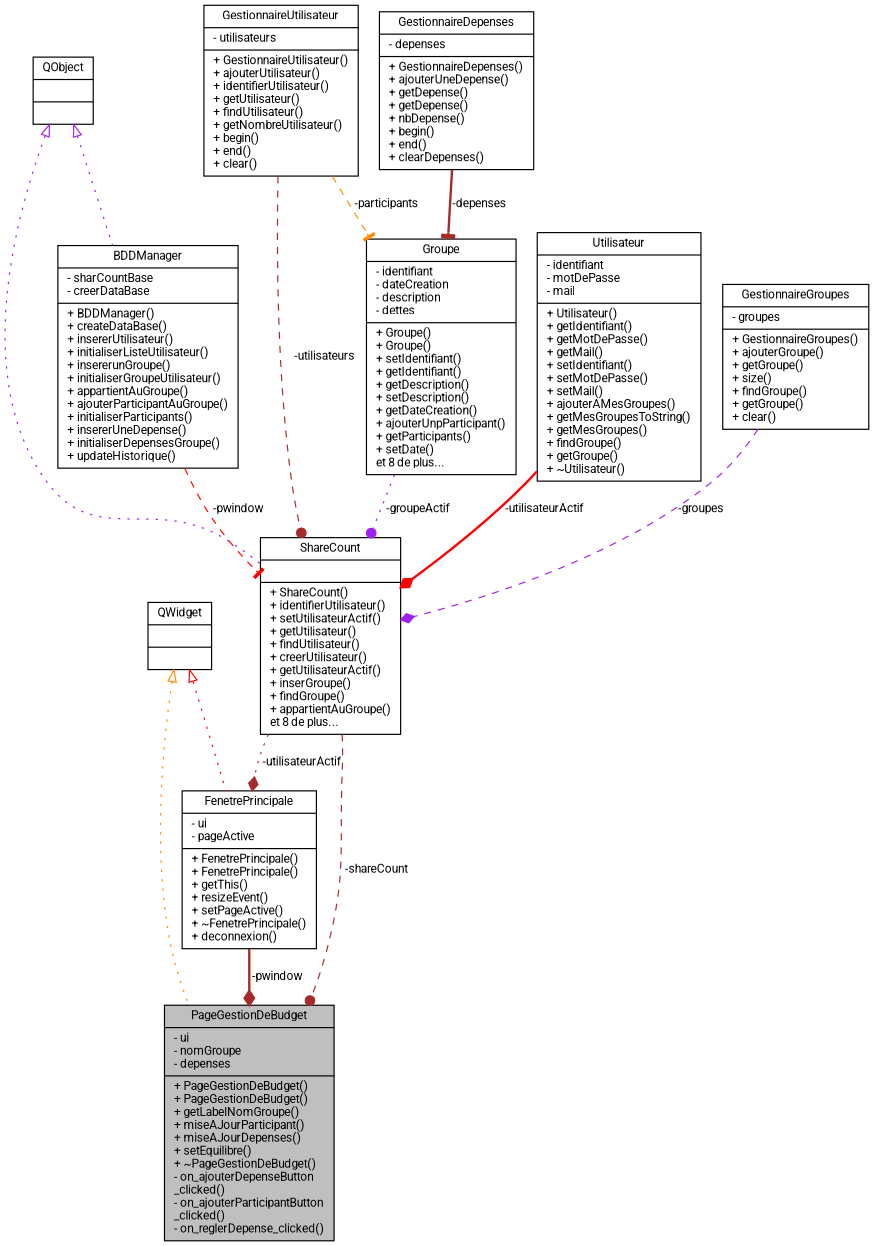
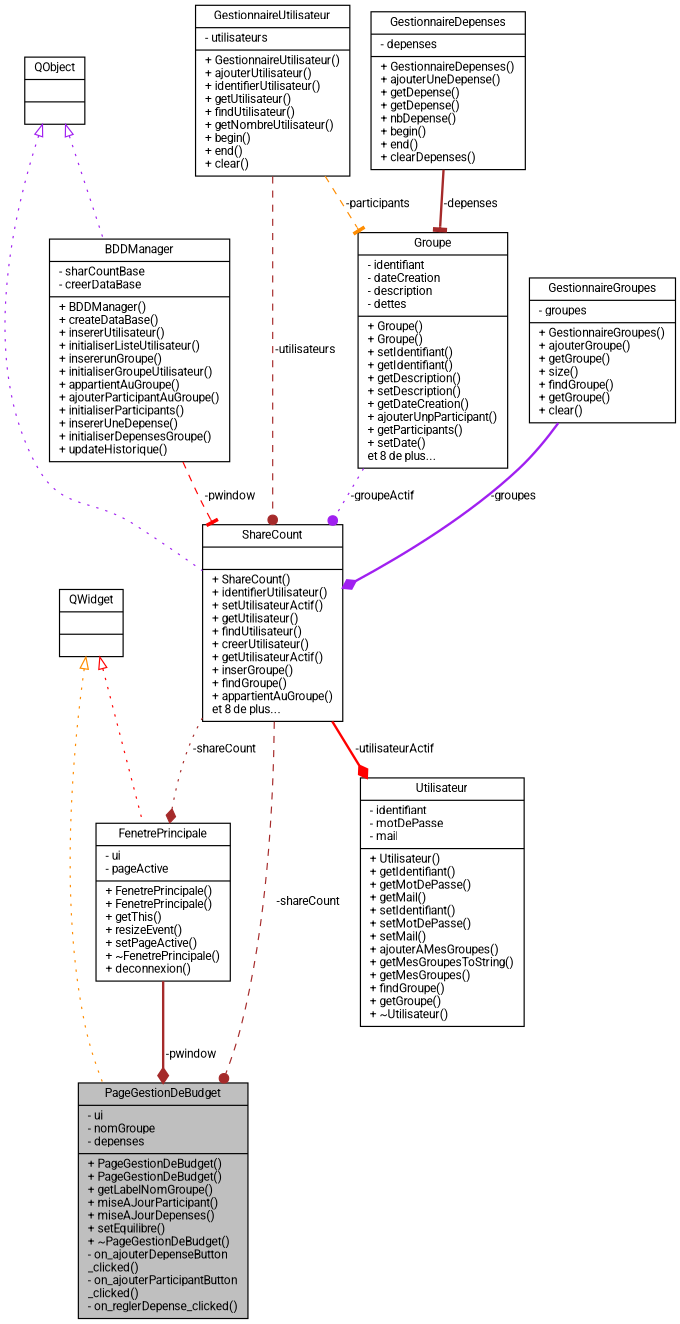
(477, 528) -> (346, 743)
(602, 550) -> (465, 513)
(301, 763) -> (223, 750)
